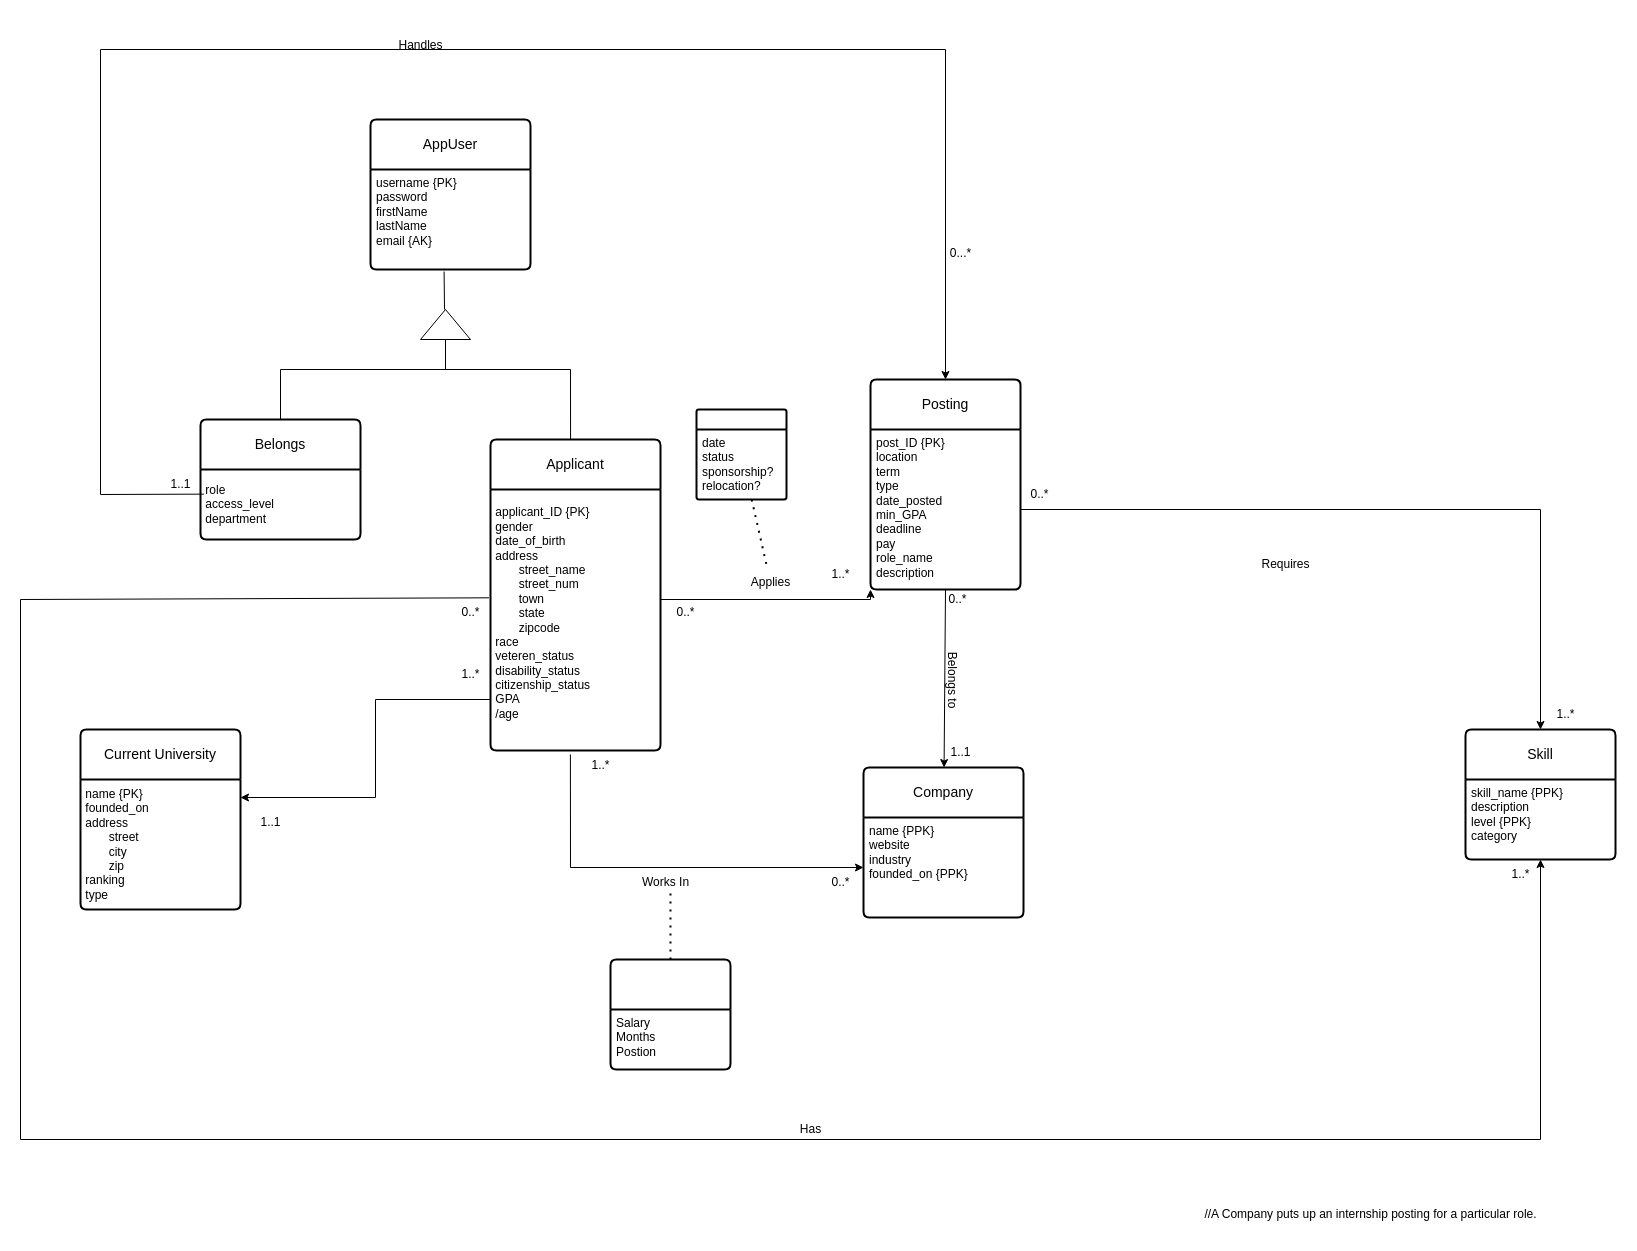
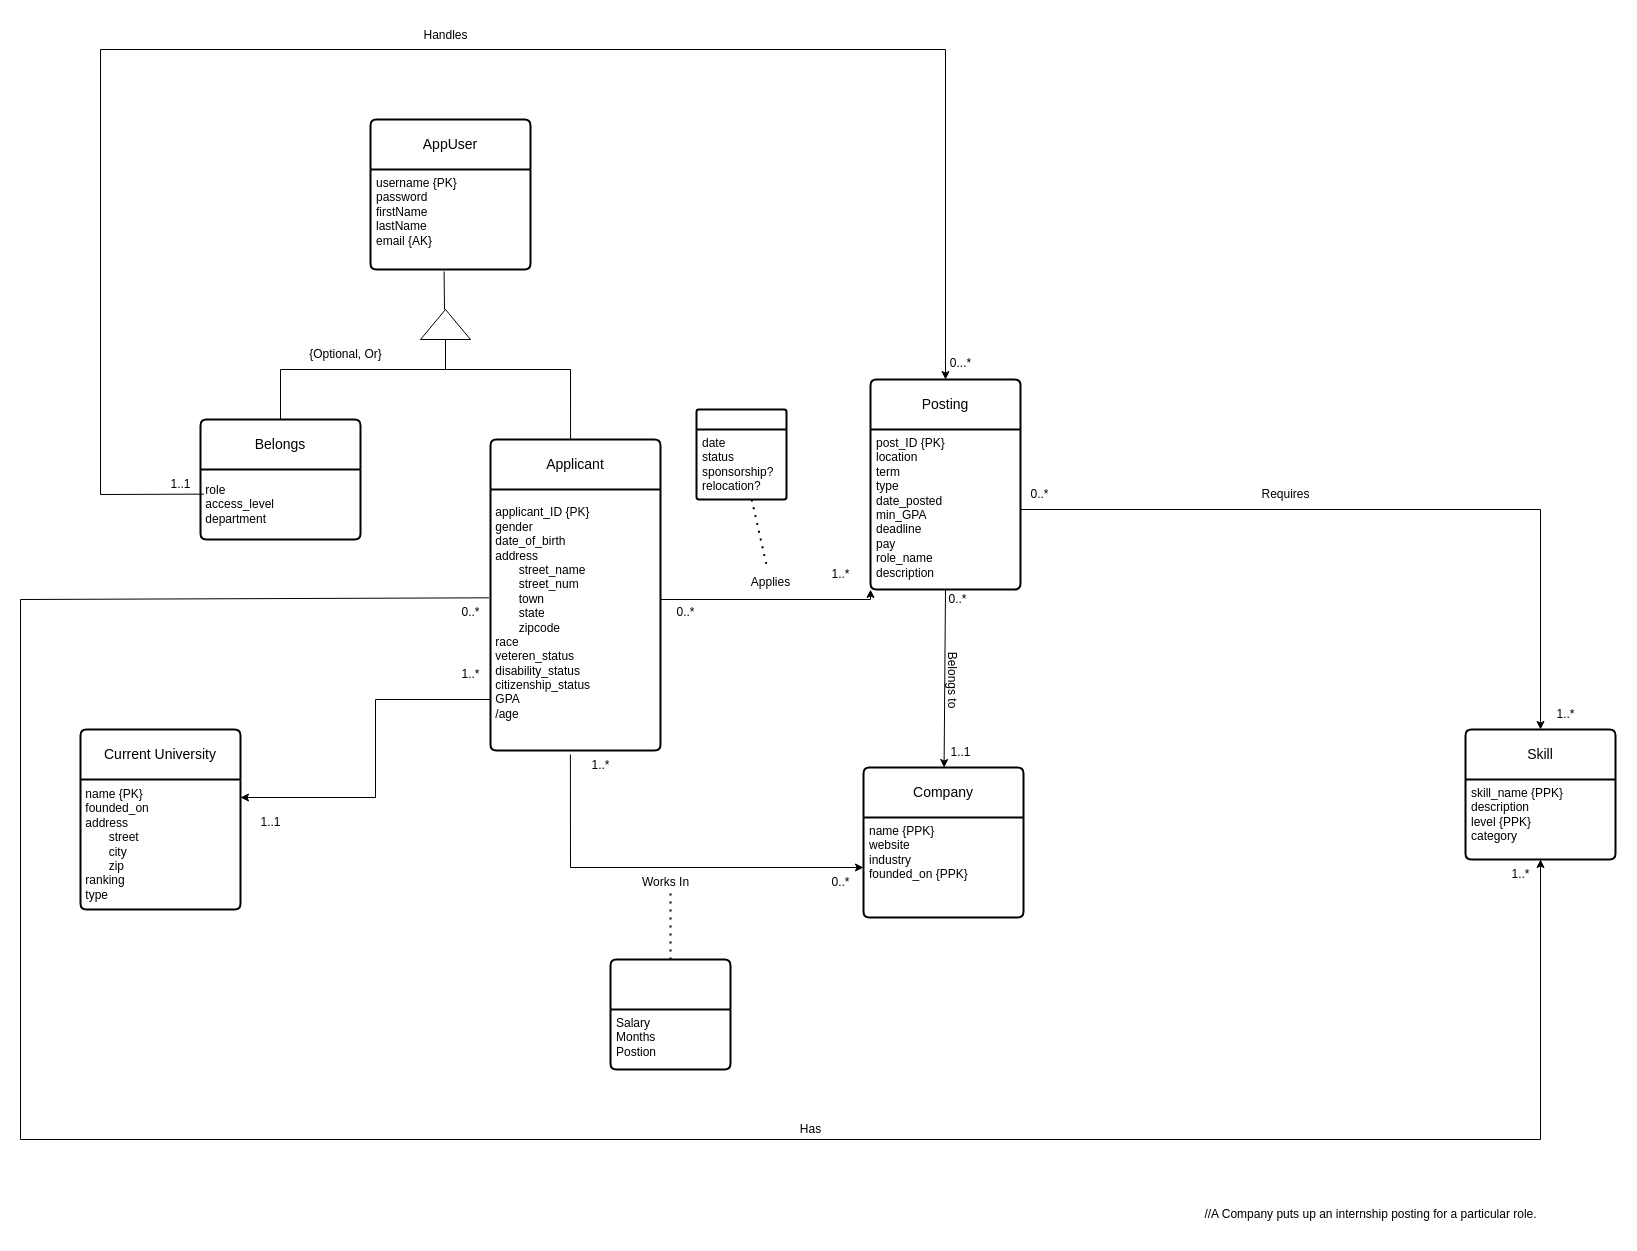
(421, 46) -> (446, 36)
(961, 254) -> (961, 364)
none -> (346, 355)
(1286, 565) -> (1286, 495)
